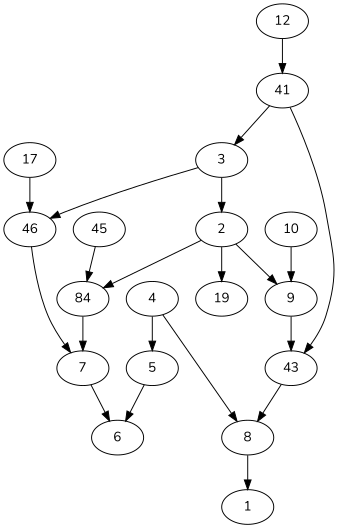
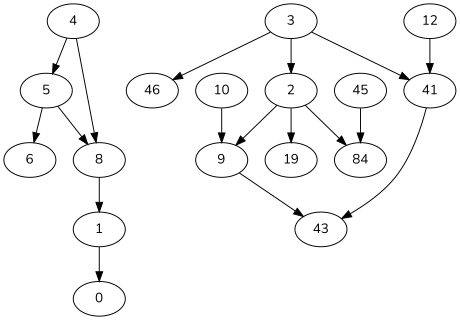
(255, 122) -> (356, 54)
(30, 160) -> none
none -> (99, 299)
(83, 368) -> none
(272, 399) -> (70, 121)
